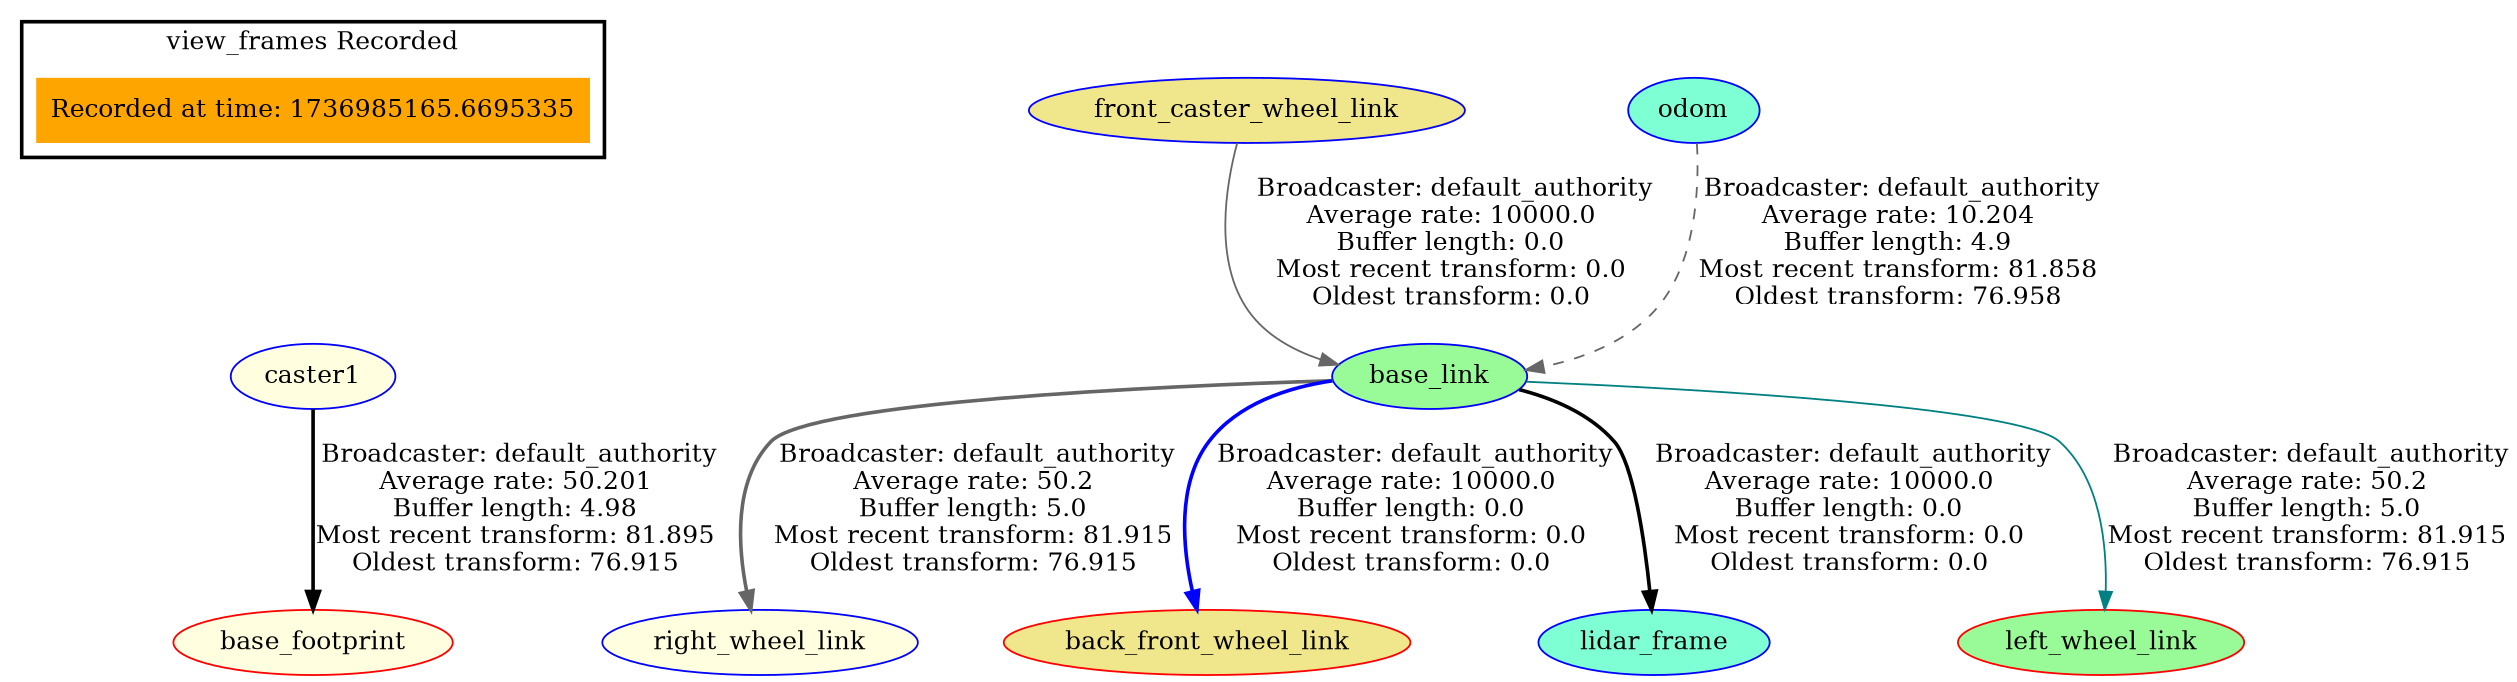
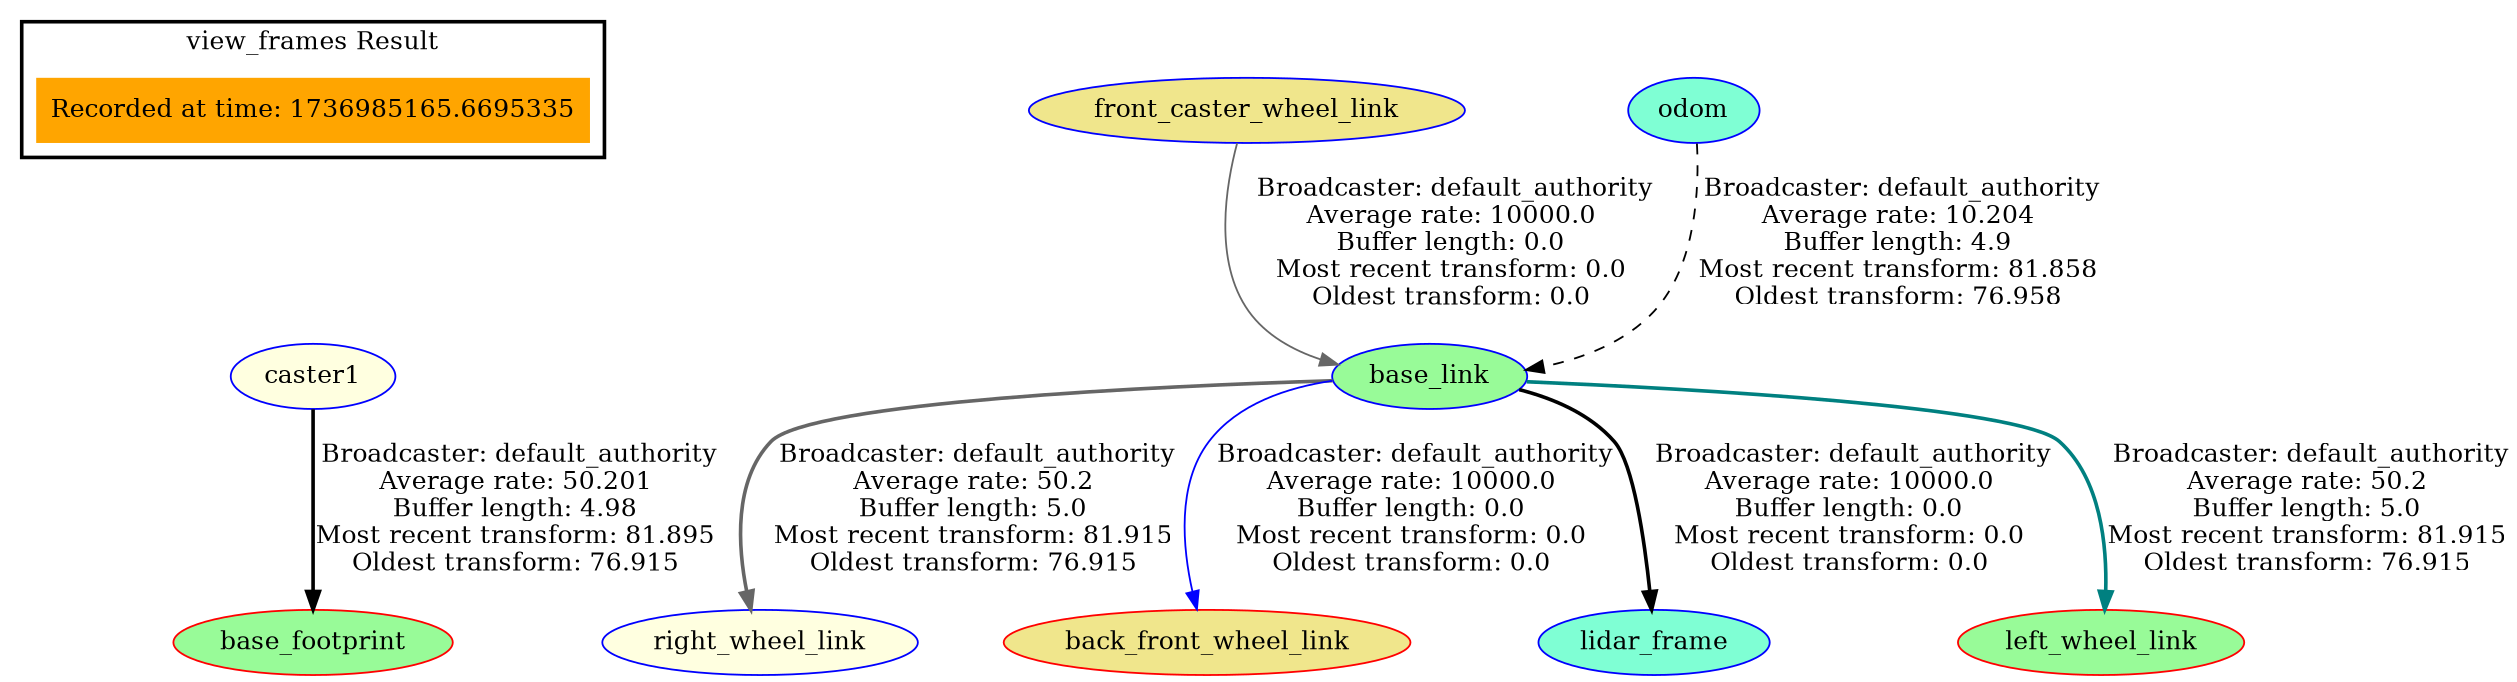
(313, 43) -> (313, 43)
(1669, 290) -> (1669, 290)
(1876, 405) -> (1876, 405)
(1205, 448) -> (1205, 448)
(313, 642) -> (313, 642)
